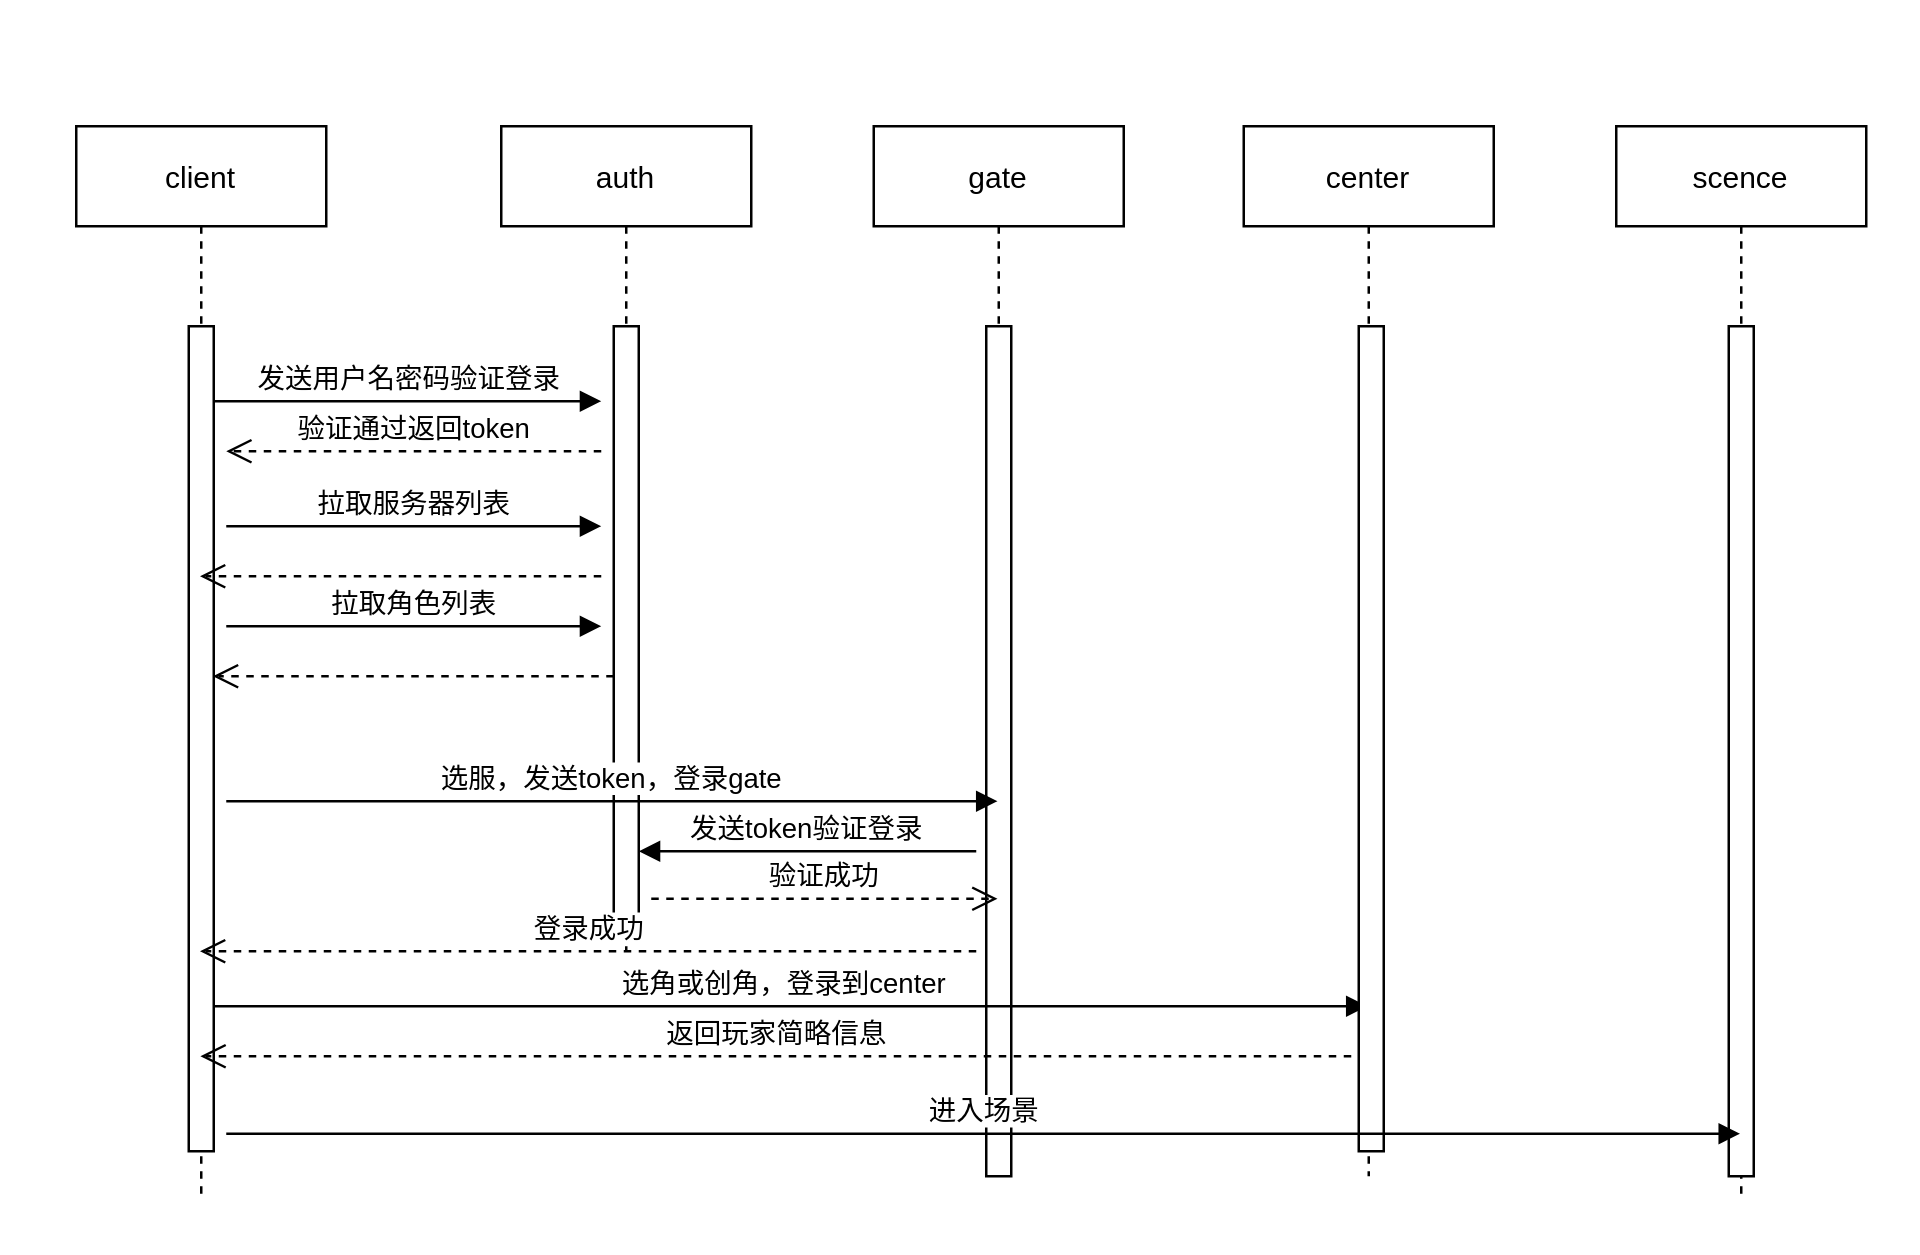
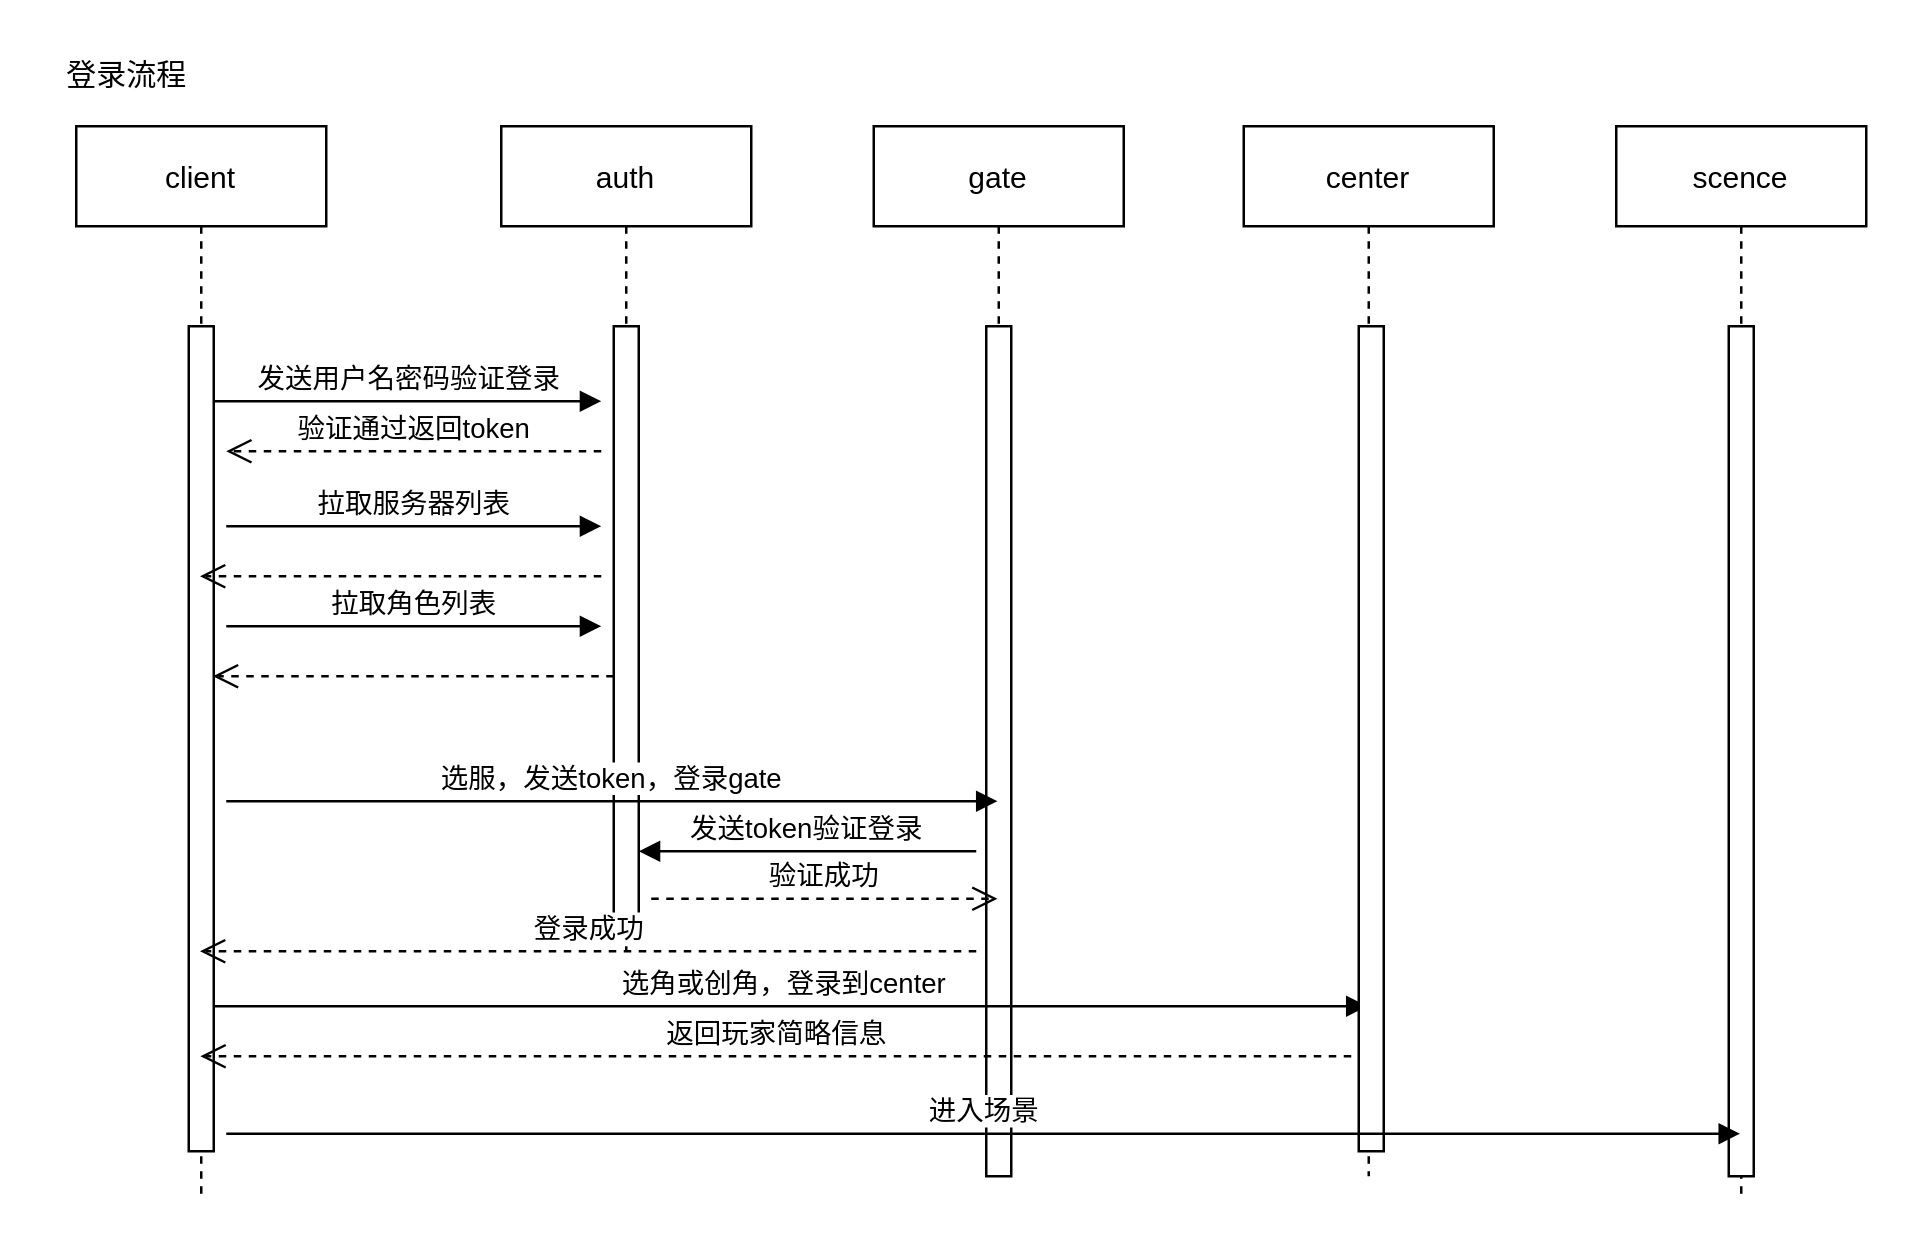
none -> (126, 76)
